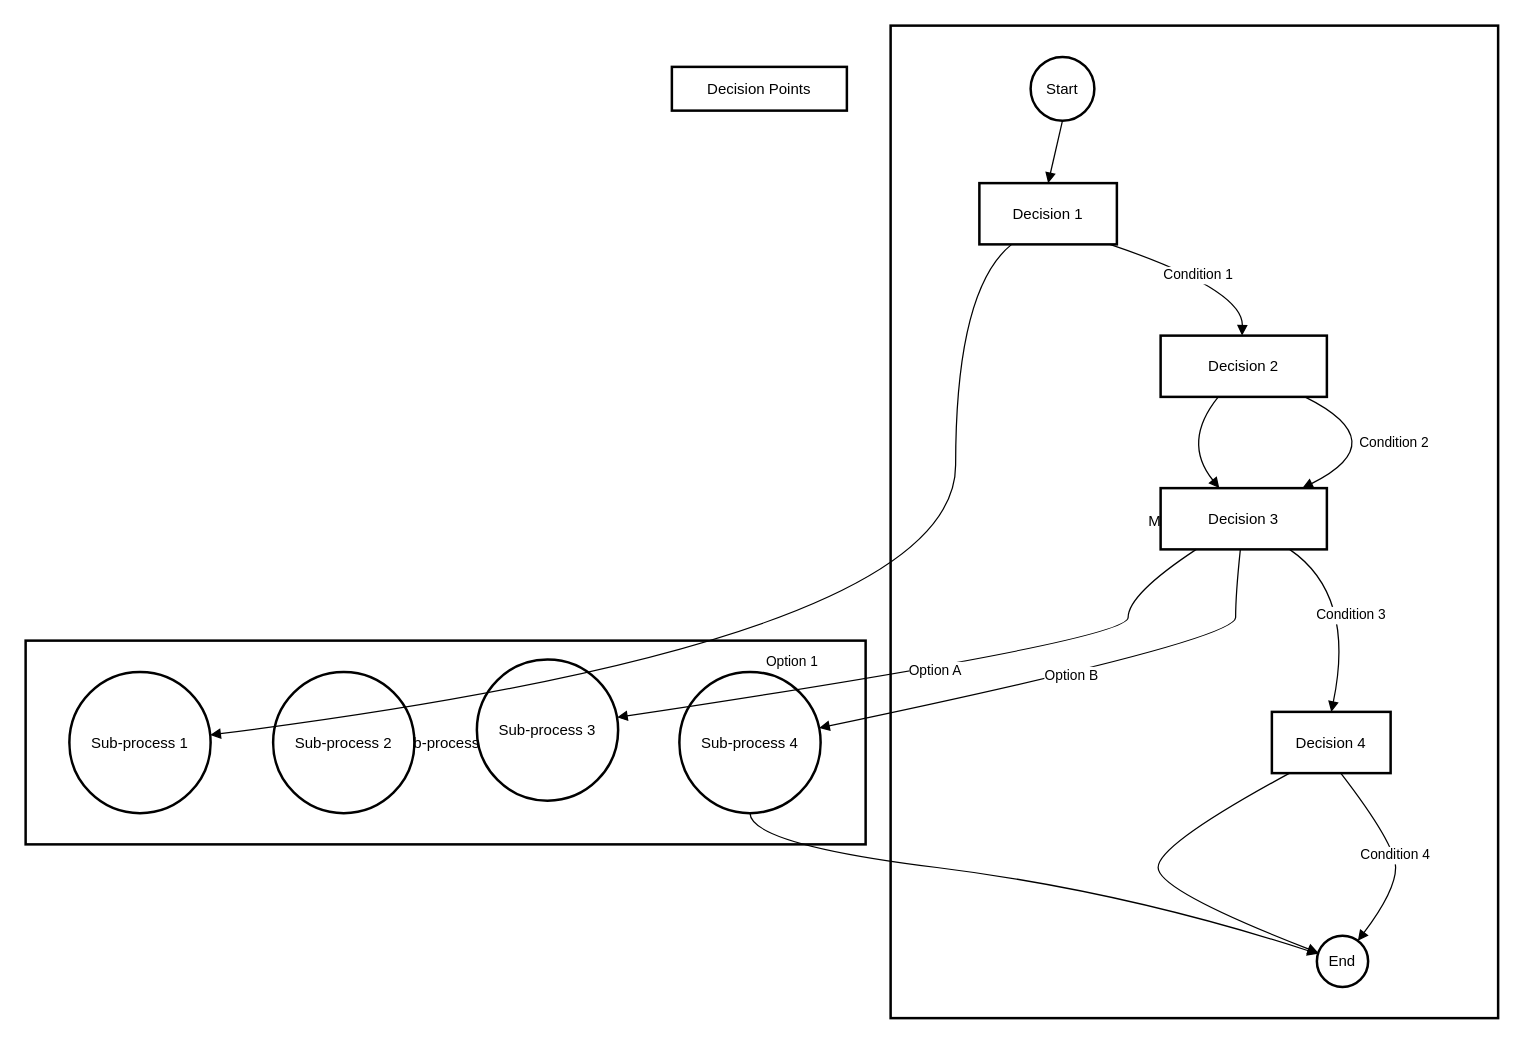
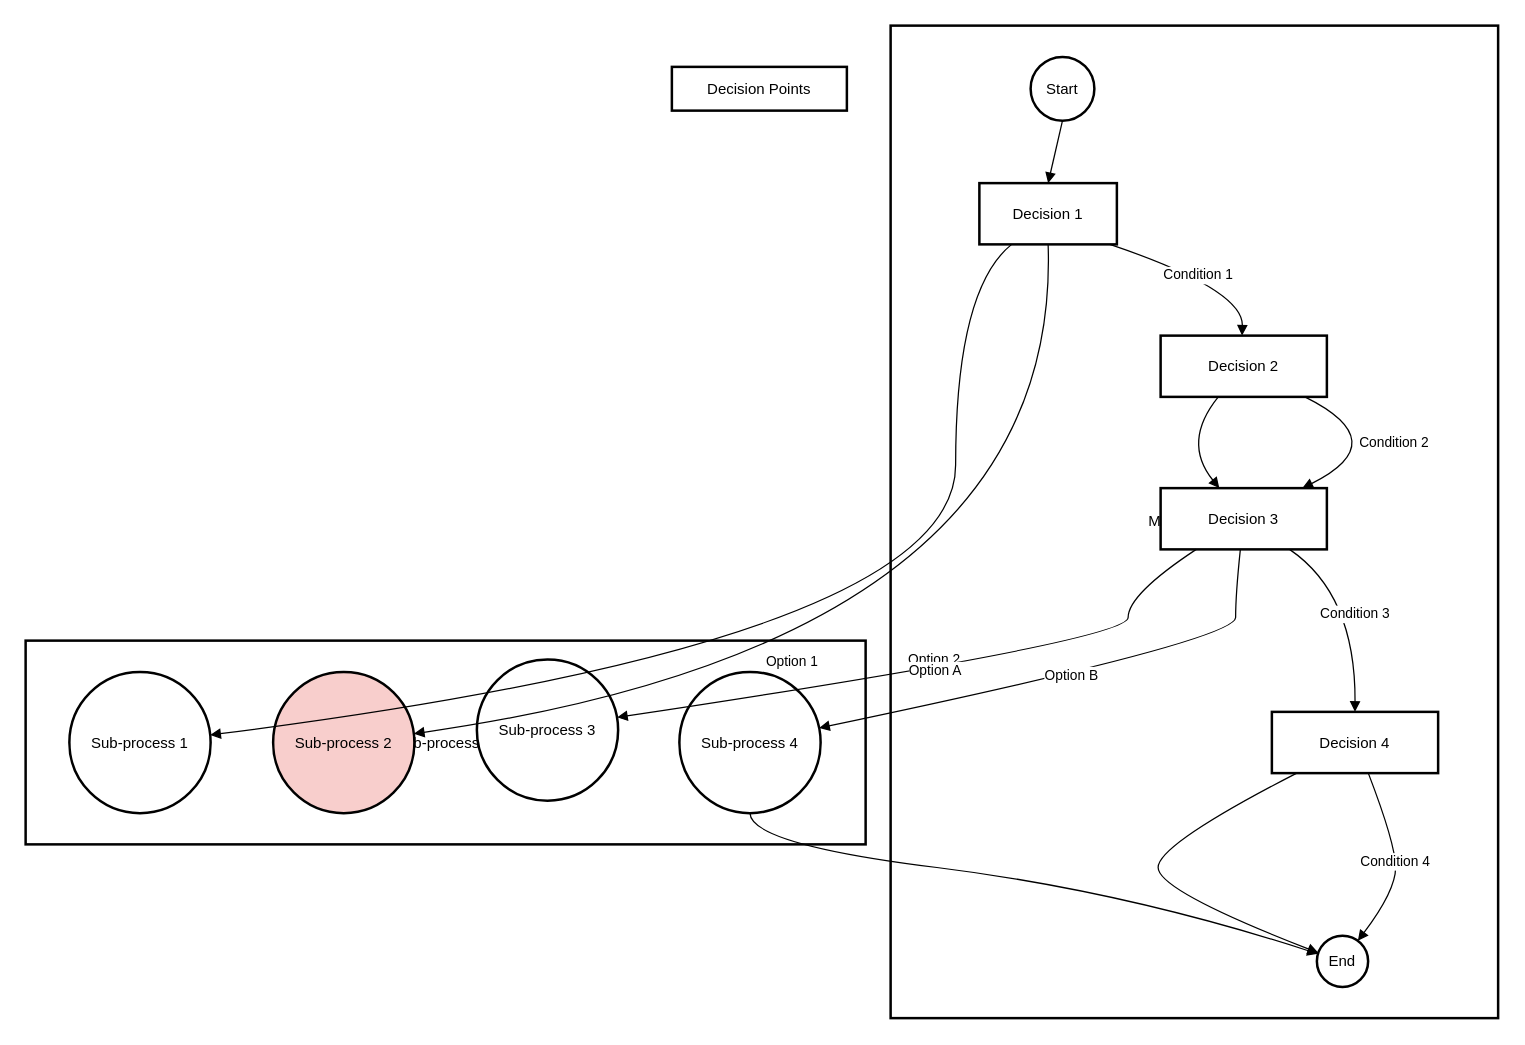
none -> (840, 604)
(344, 743) -> (344, 743)
(1331, 743) -> (1355, 743)
